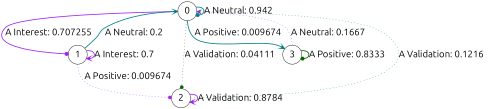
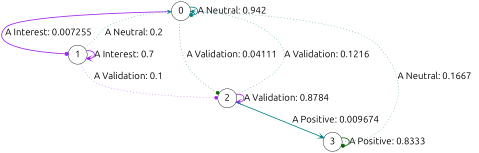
(254, 17) -> (355, 33)
(124, 19) -> (121, 20)
(51, 33) -> (51, 33)
(228, 44) -> (278, 119)
(130, 76) -> (135, 76)
